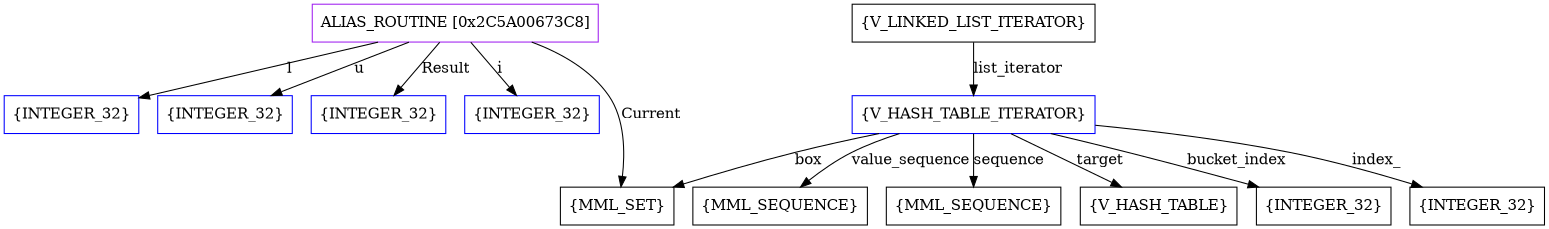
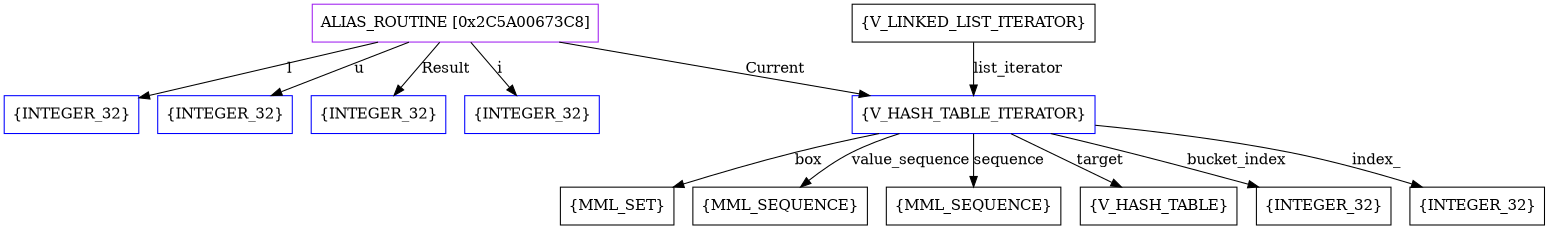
(605, 91) -> (709, 68)
